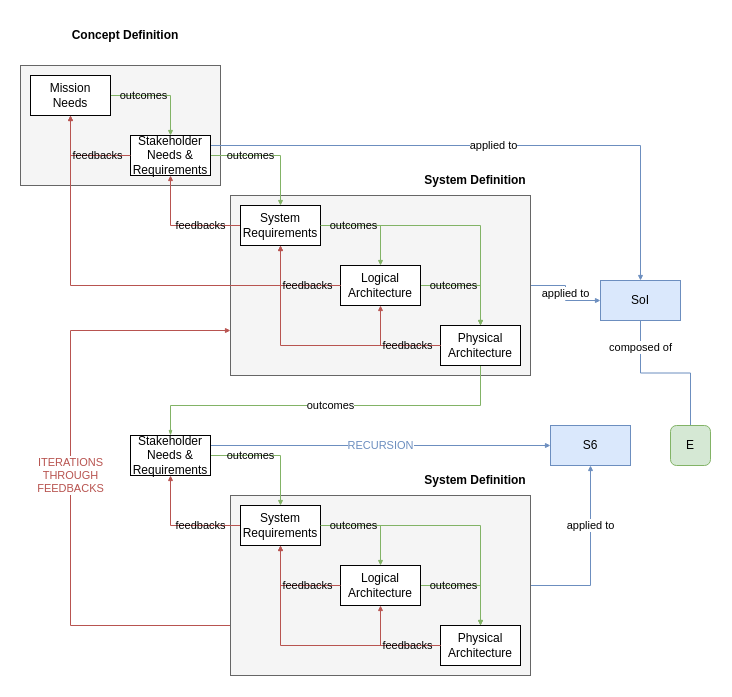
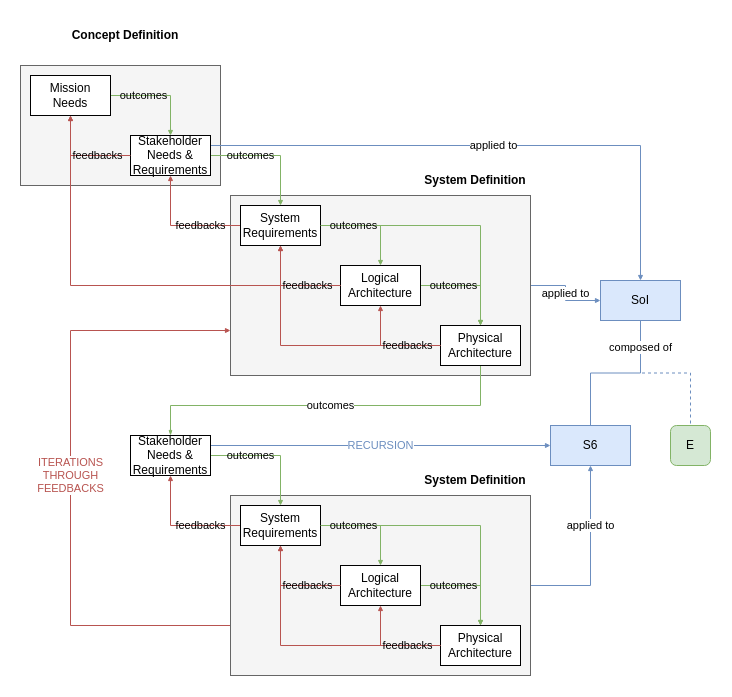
(691, 374) -> (691, 374)
none -> (591, 375)
